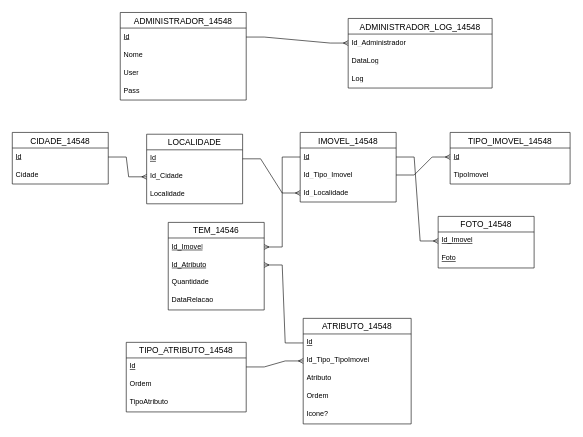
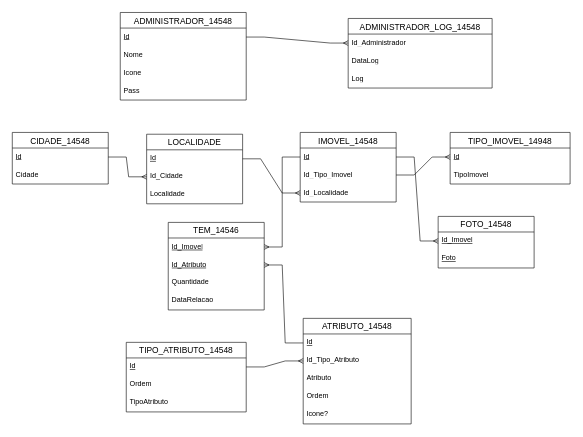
(132, 72) -> (134, 72)
(510, 141) -> (510, 141)
(340, 360) -> (337, 360)
